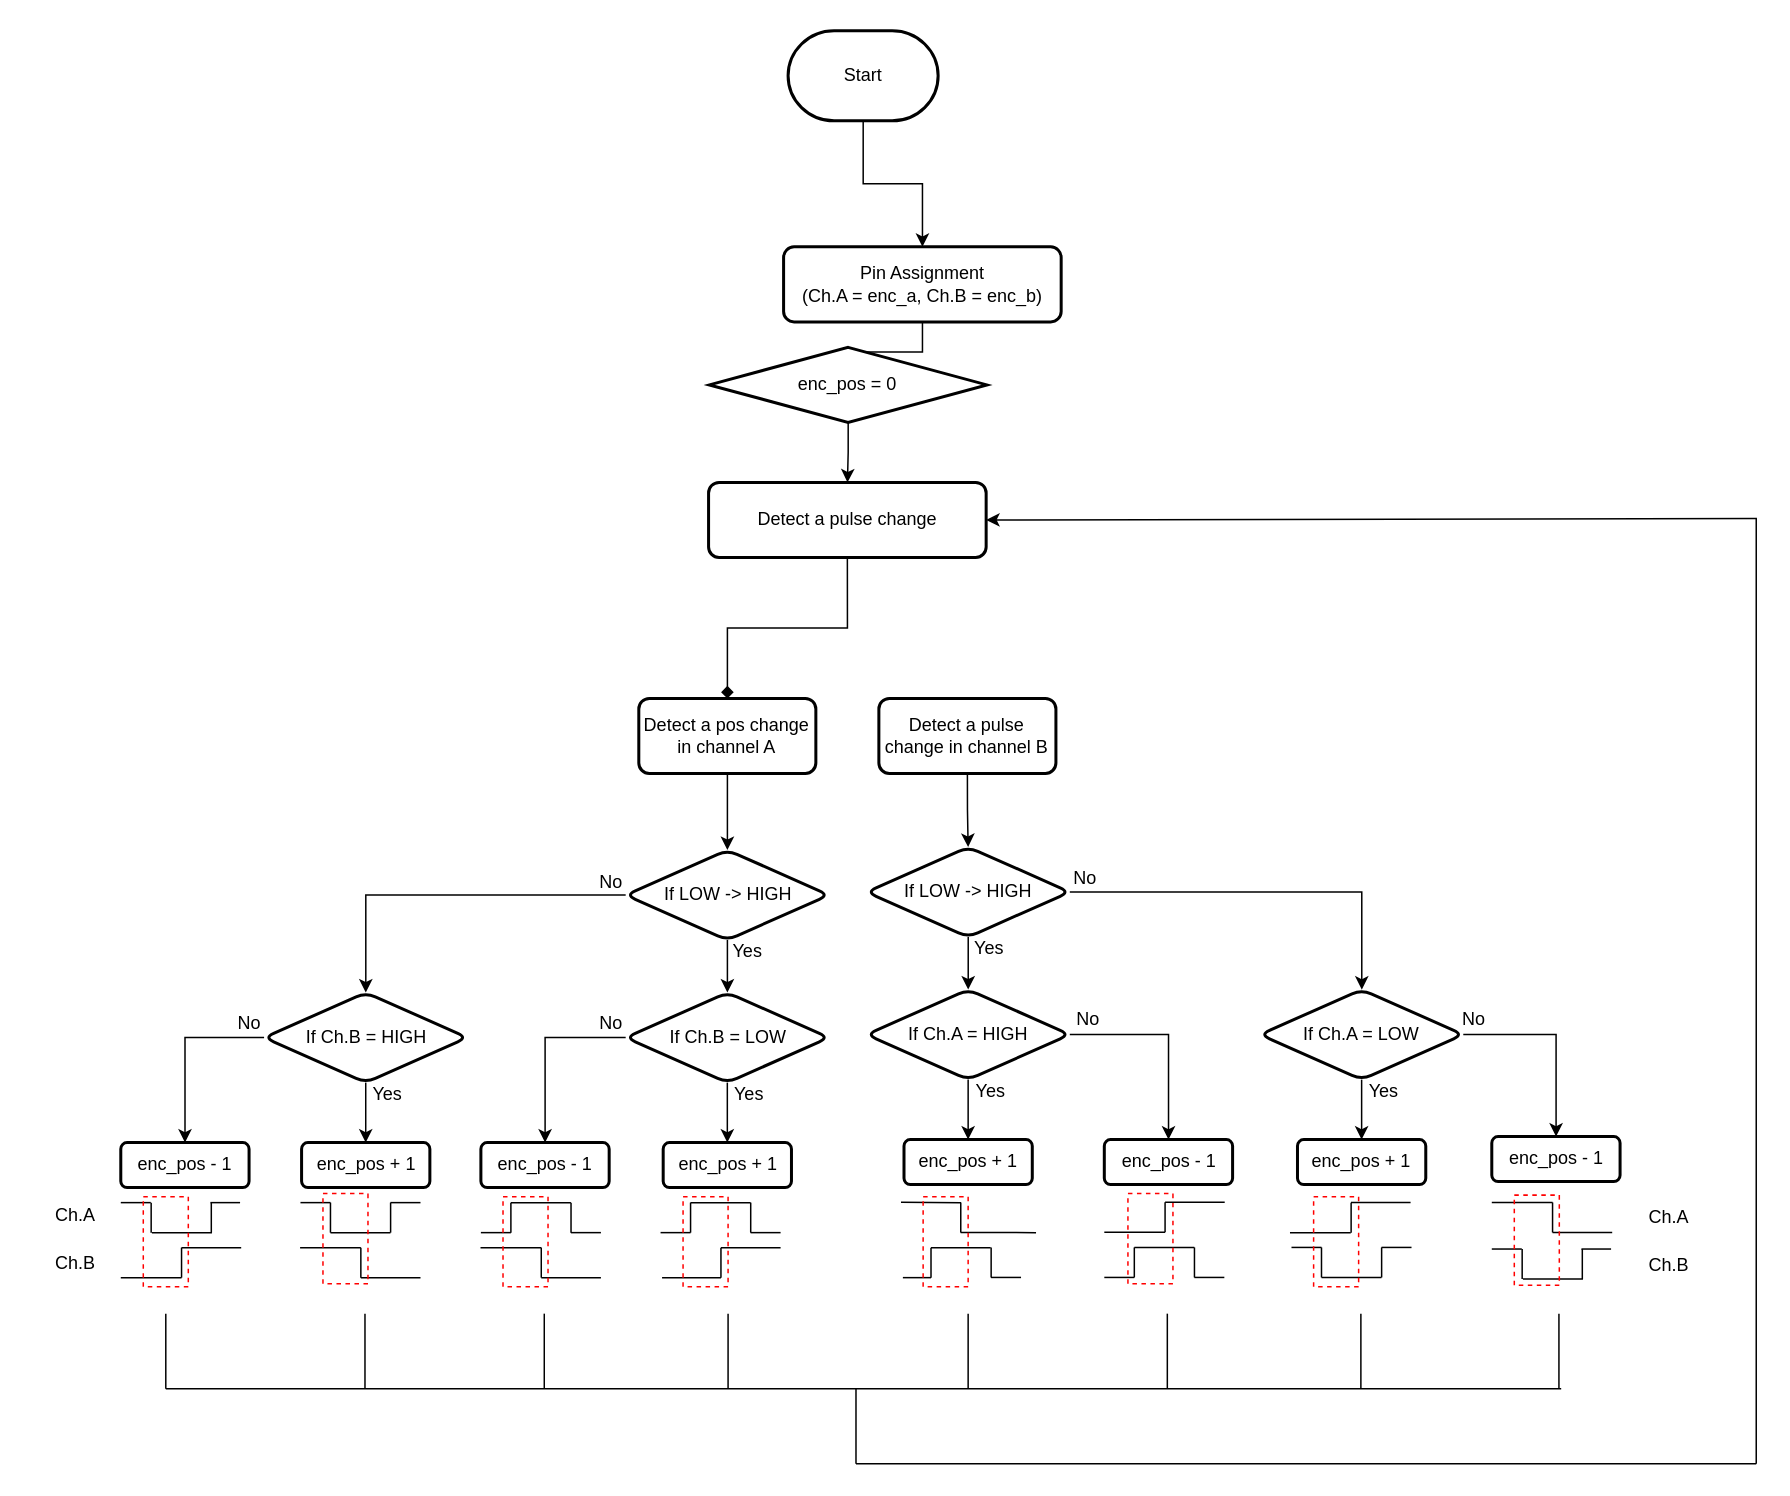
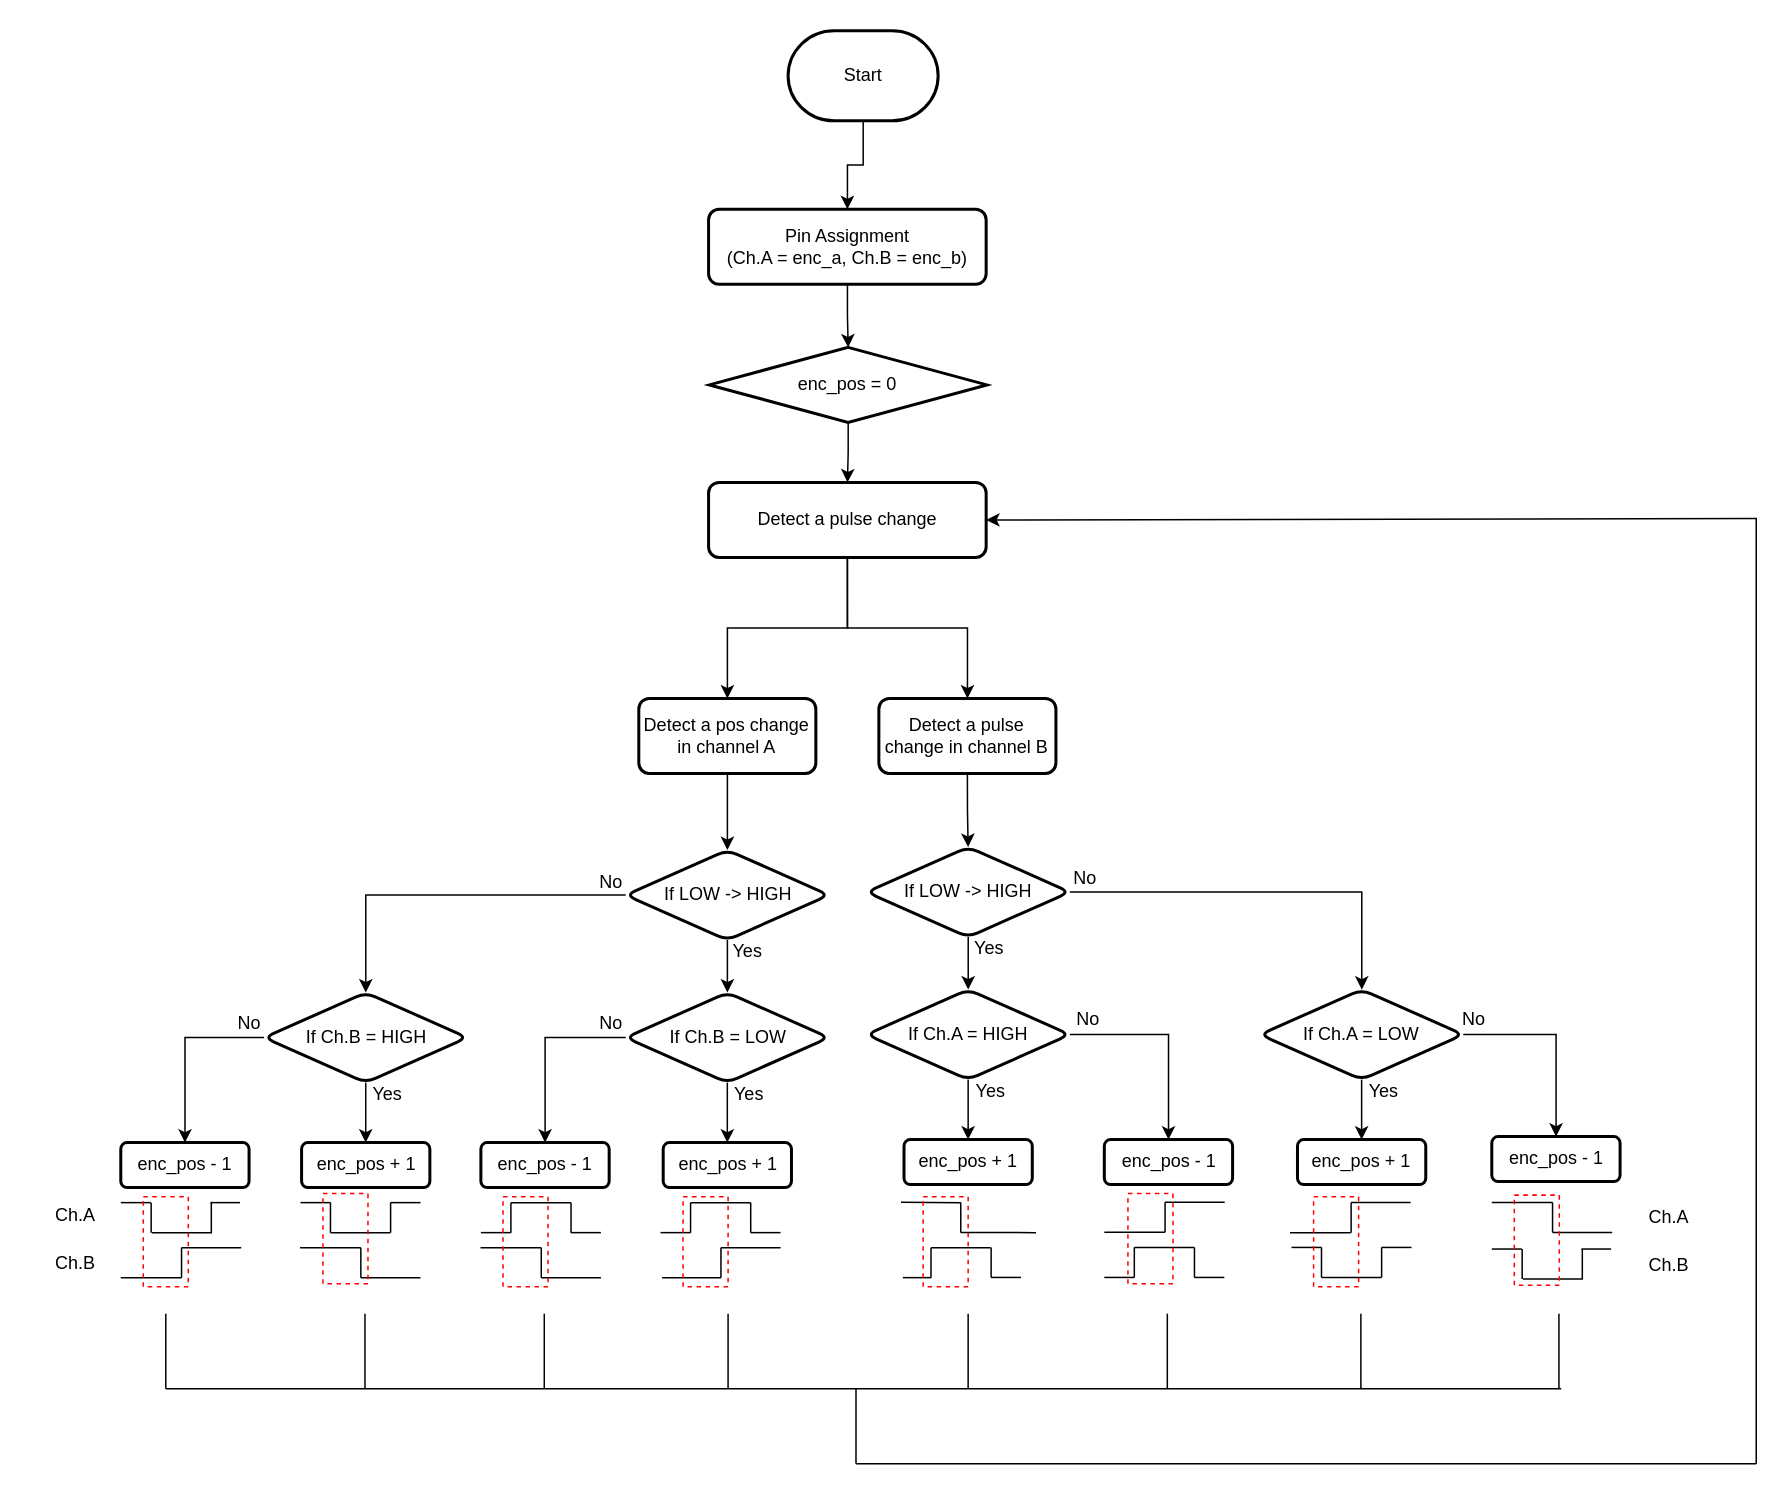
(922, 284) -> (847, 247)
none -> (937, 628)
(727, 686) -> (727, 687)
